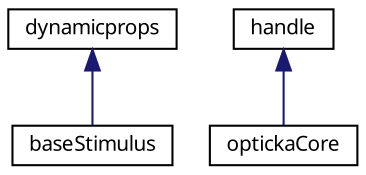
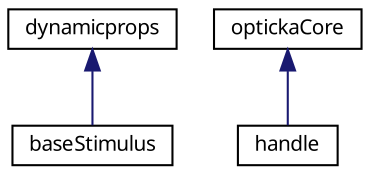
(284, 98) -> (288, 98)
